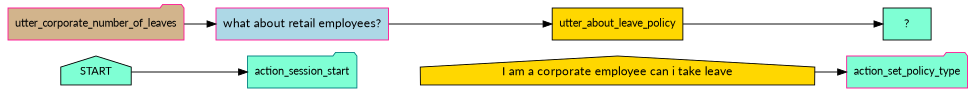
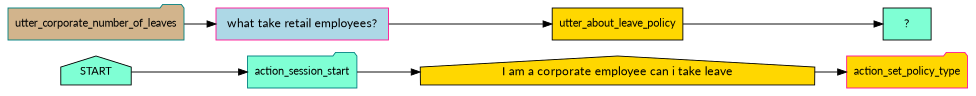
(96, 24) -> (96, 24)
(302, 24) -> (302, 24)
none -> (384, 72)
(907, 72) -> (907, 72)
